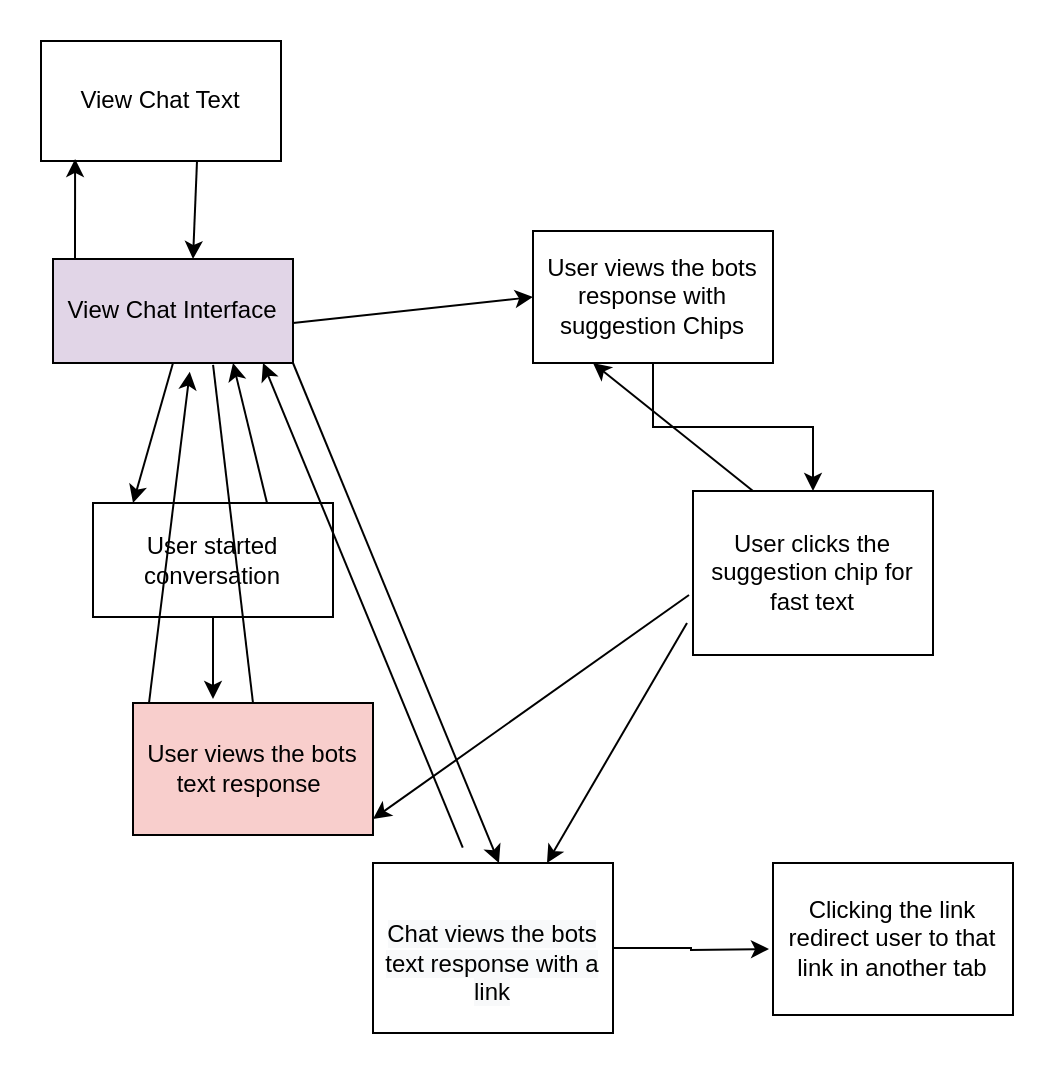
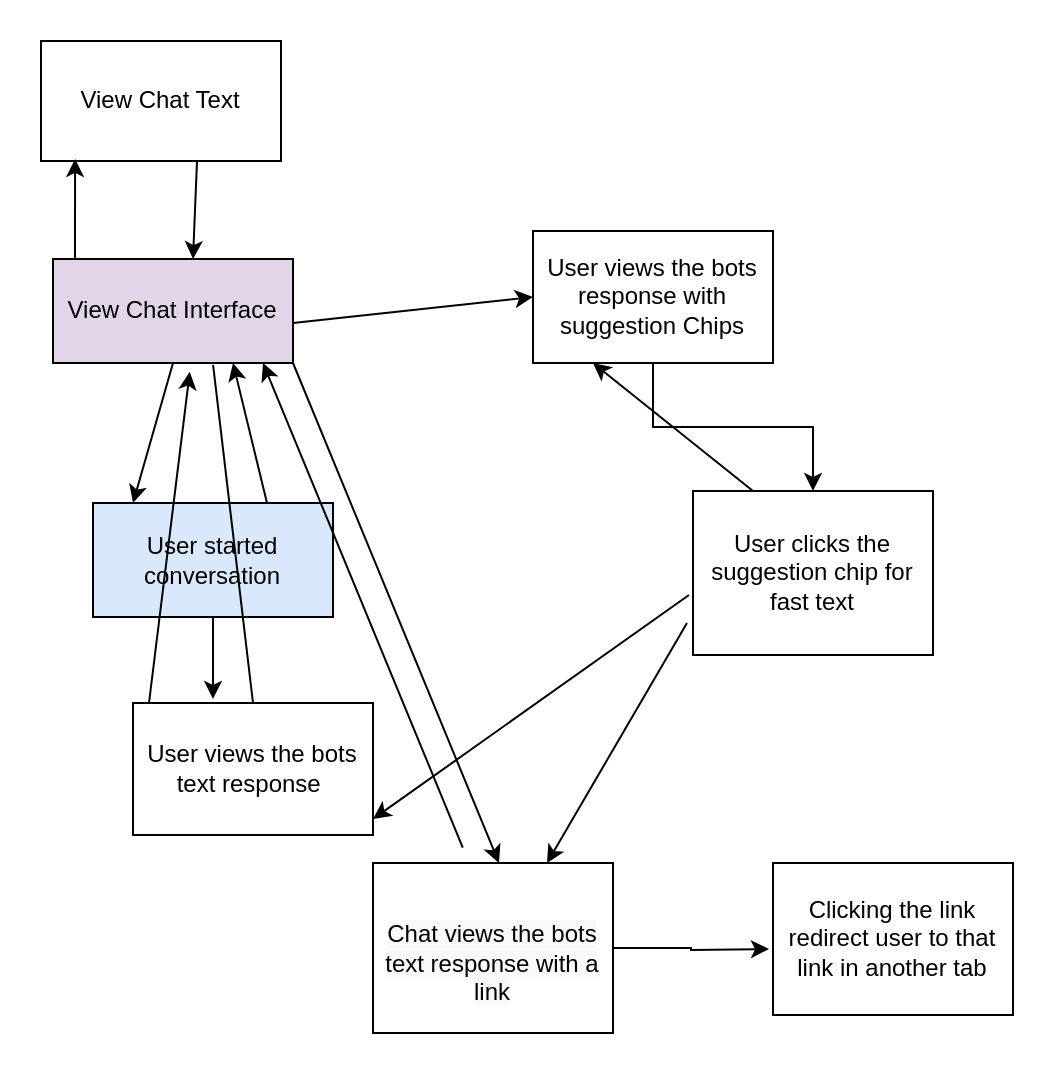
(213, 560) -> (213, 560)
(253, 769) -> (253, 769)
